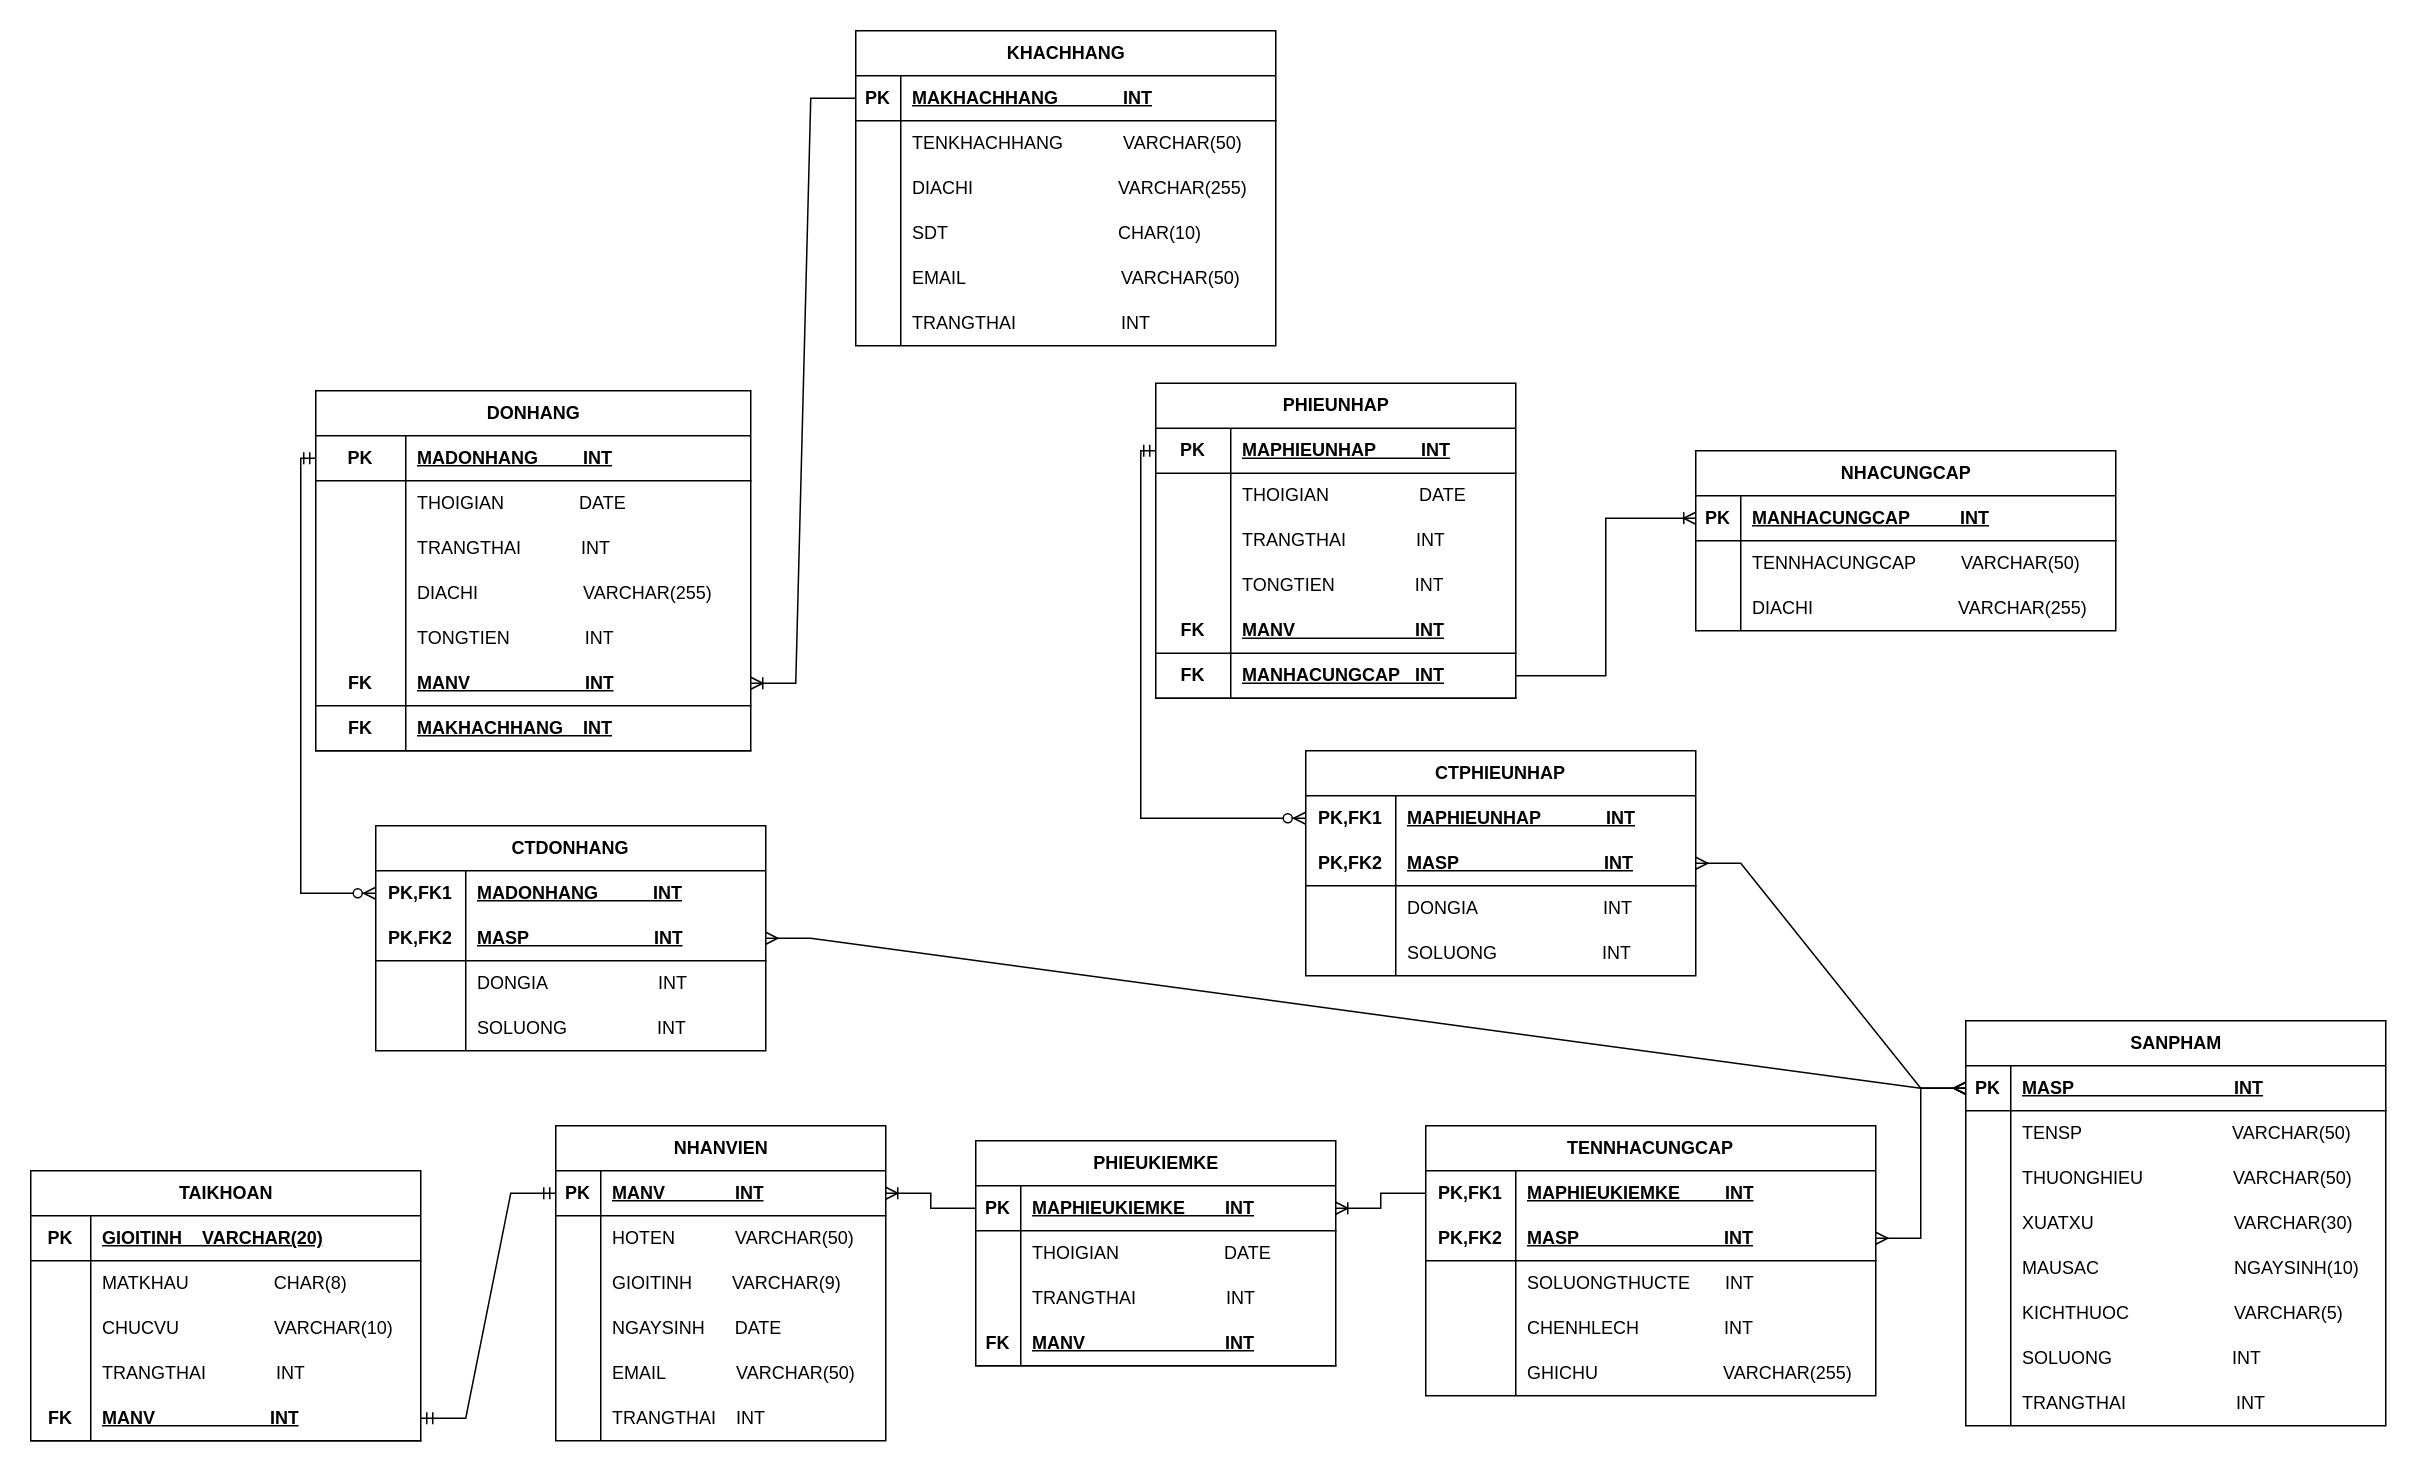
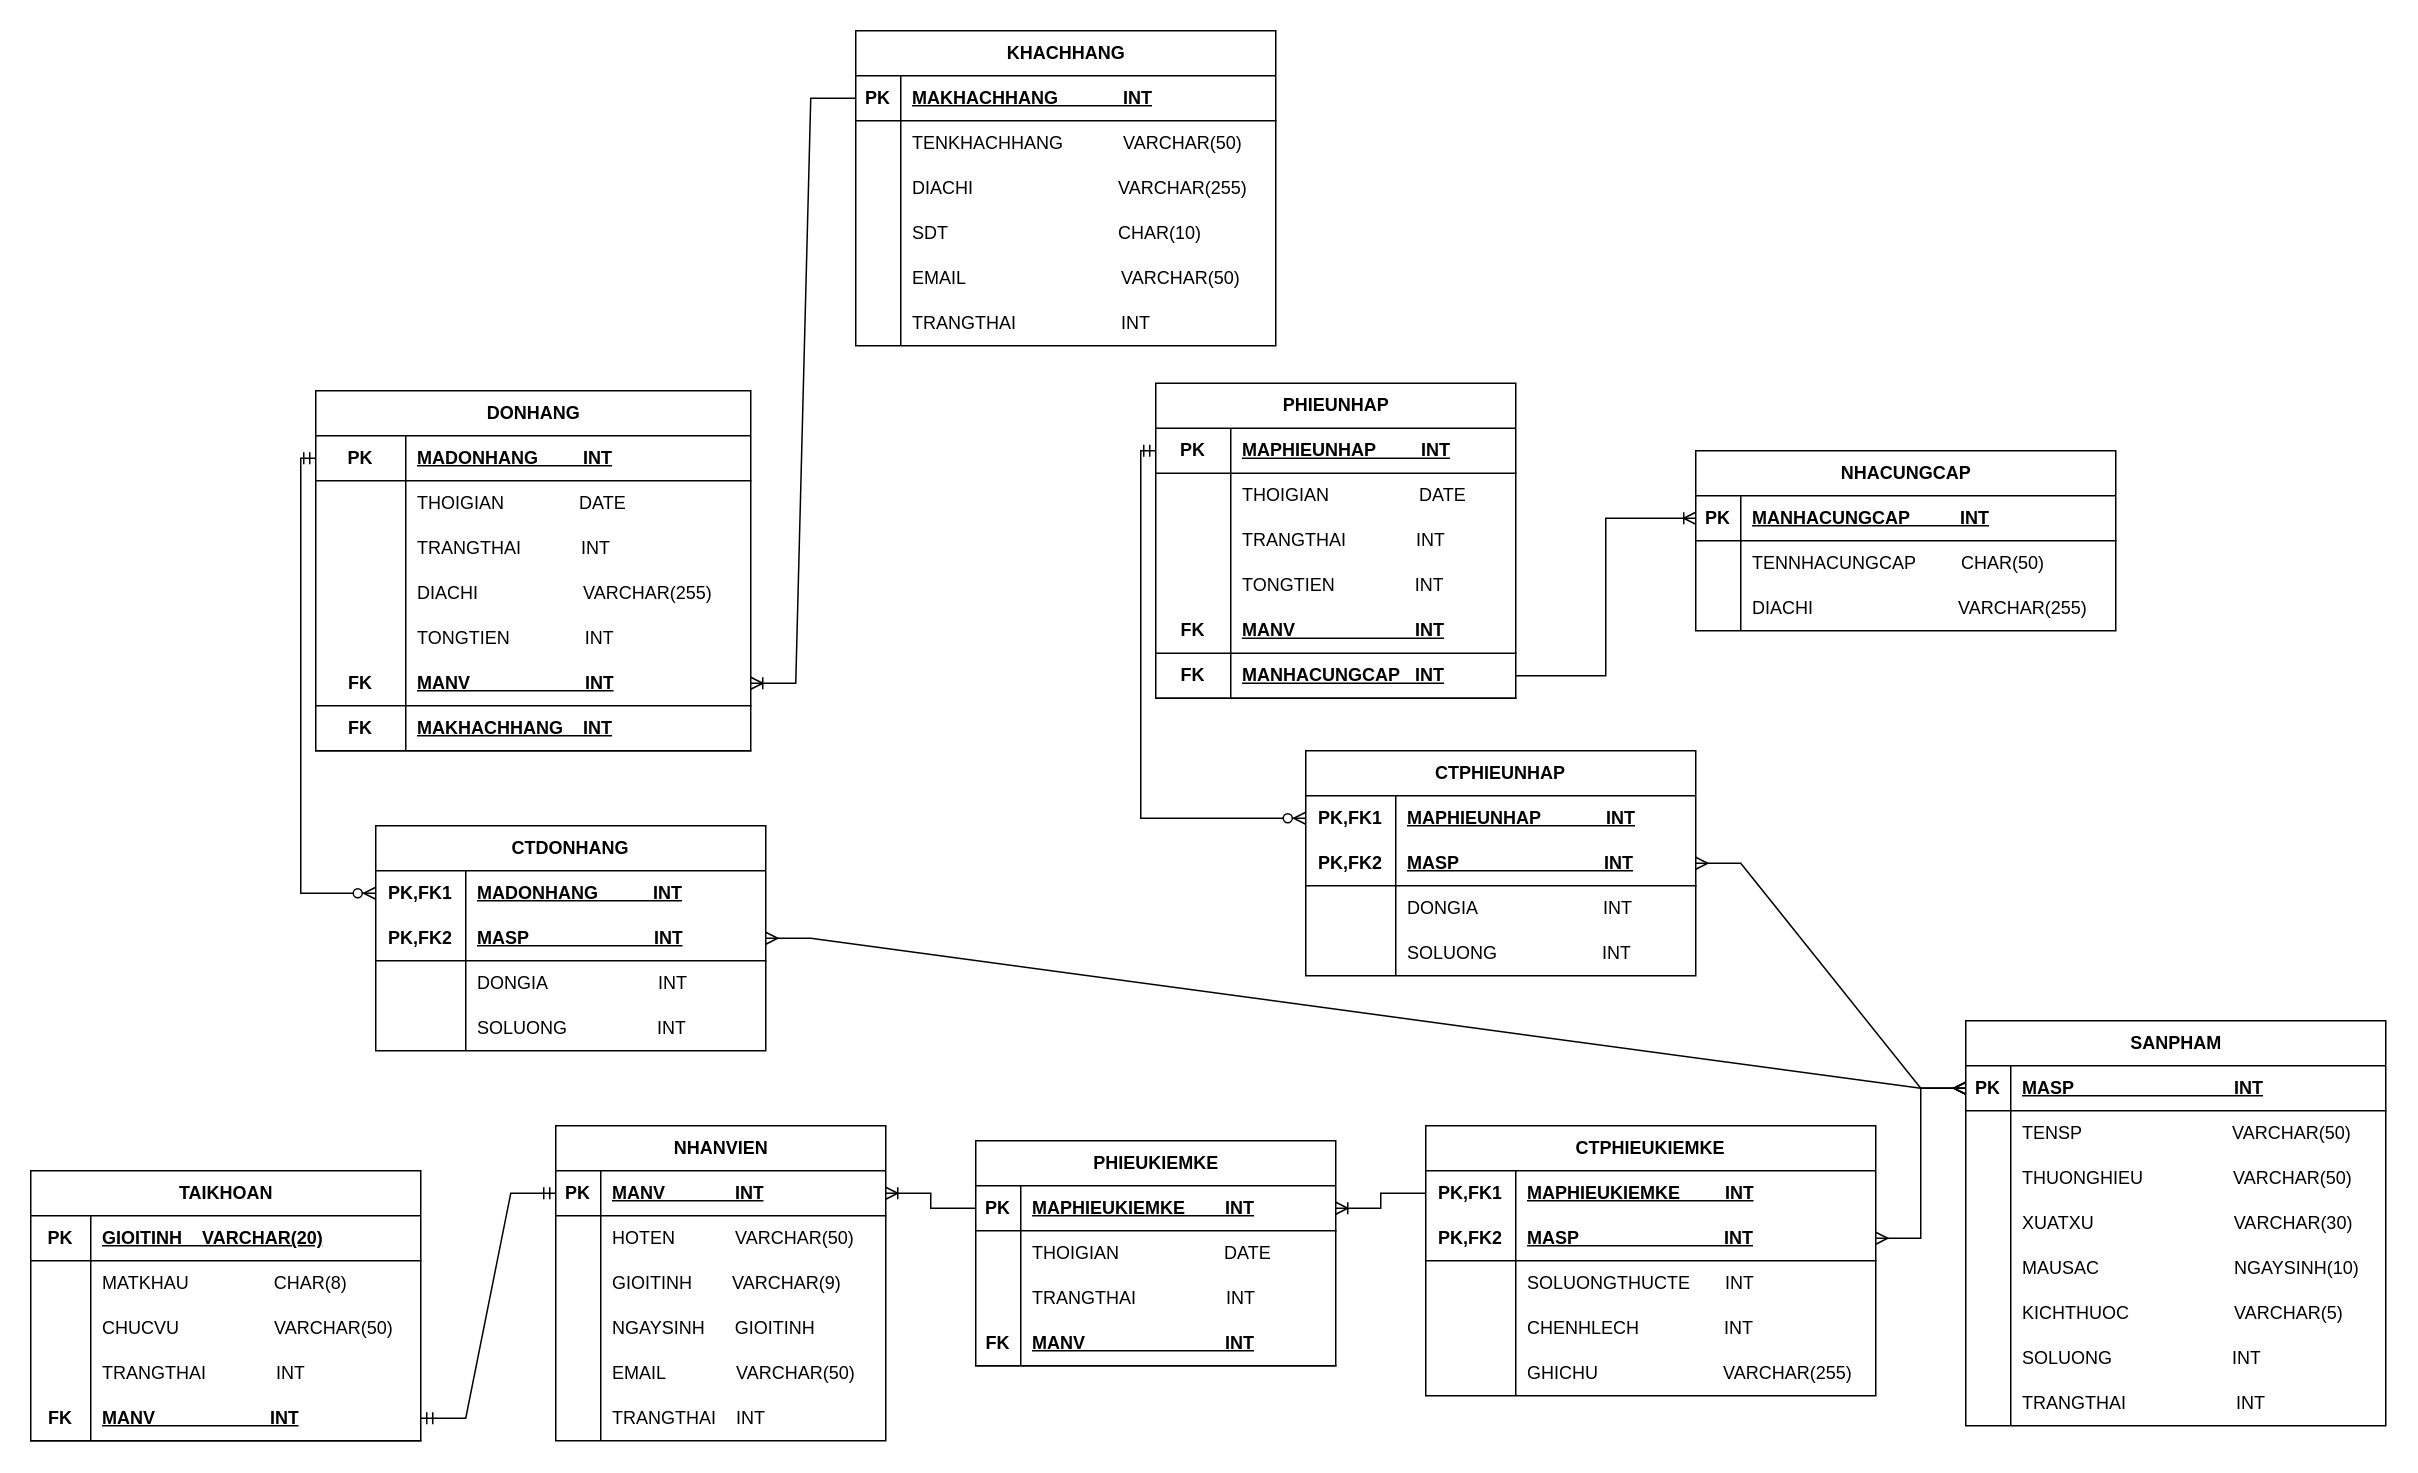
(1910, 563) -> (1895, 563)
(1651, 1148) -> (1651, 1148)
(262, 1328) -> (262, 1328)
(696, 1328) -> (717, 1328)
